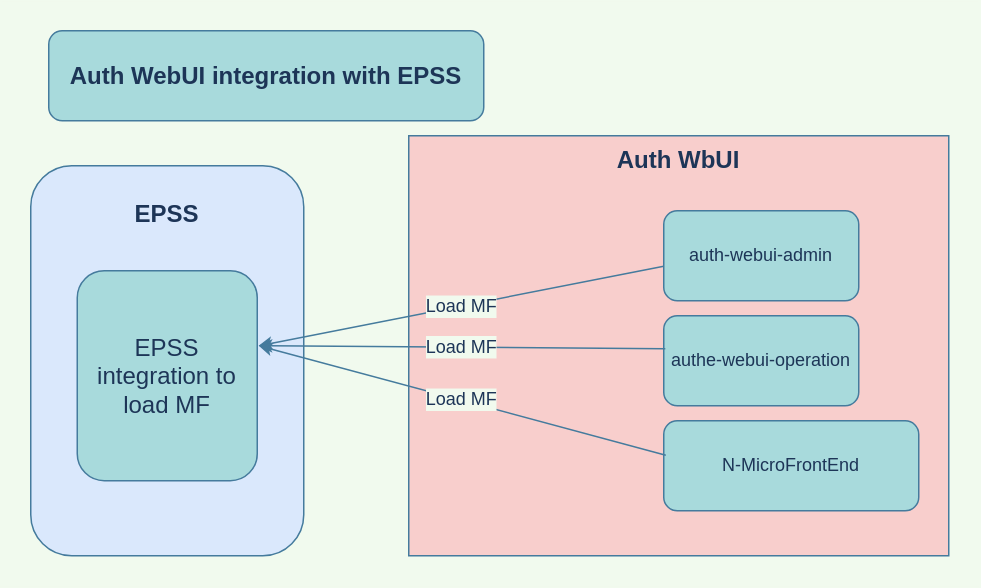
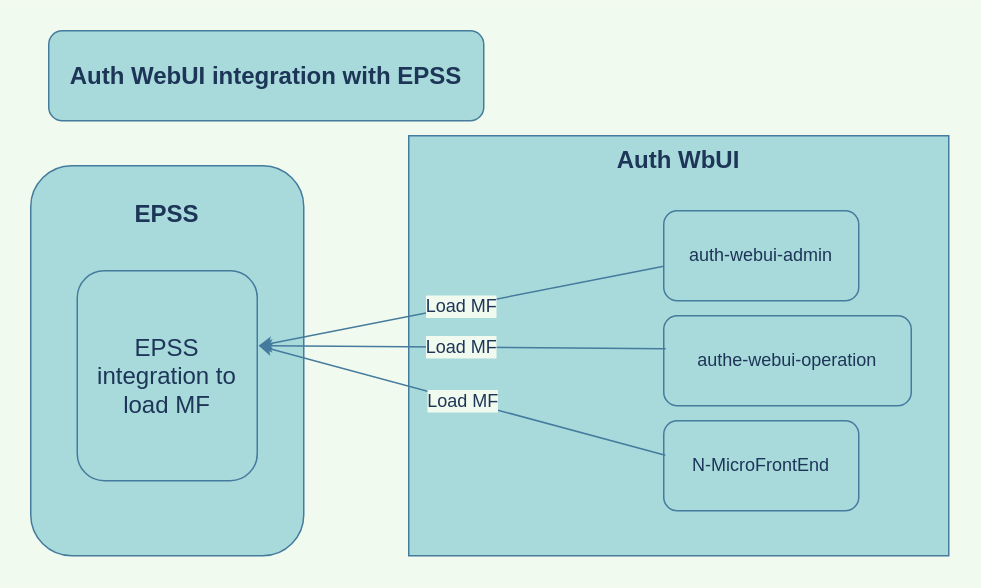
(679, 161) -> (679, 161)
(167, 191) -> (167, 191)
(761, 361) -> (788, 361)
(791, 466) -> (761, 466)
